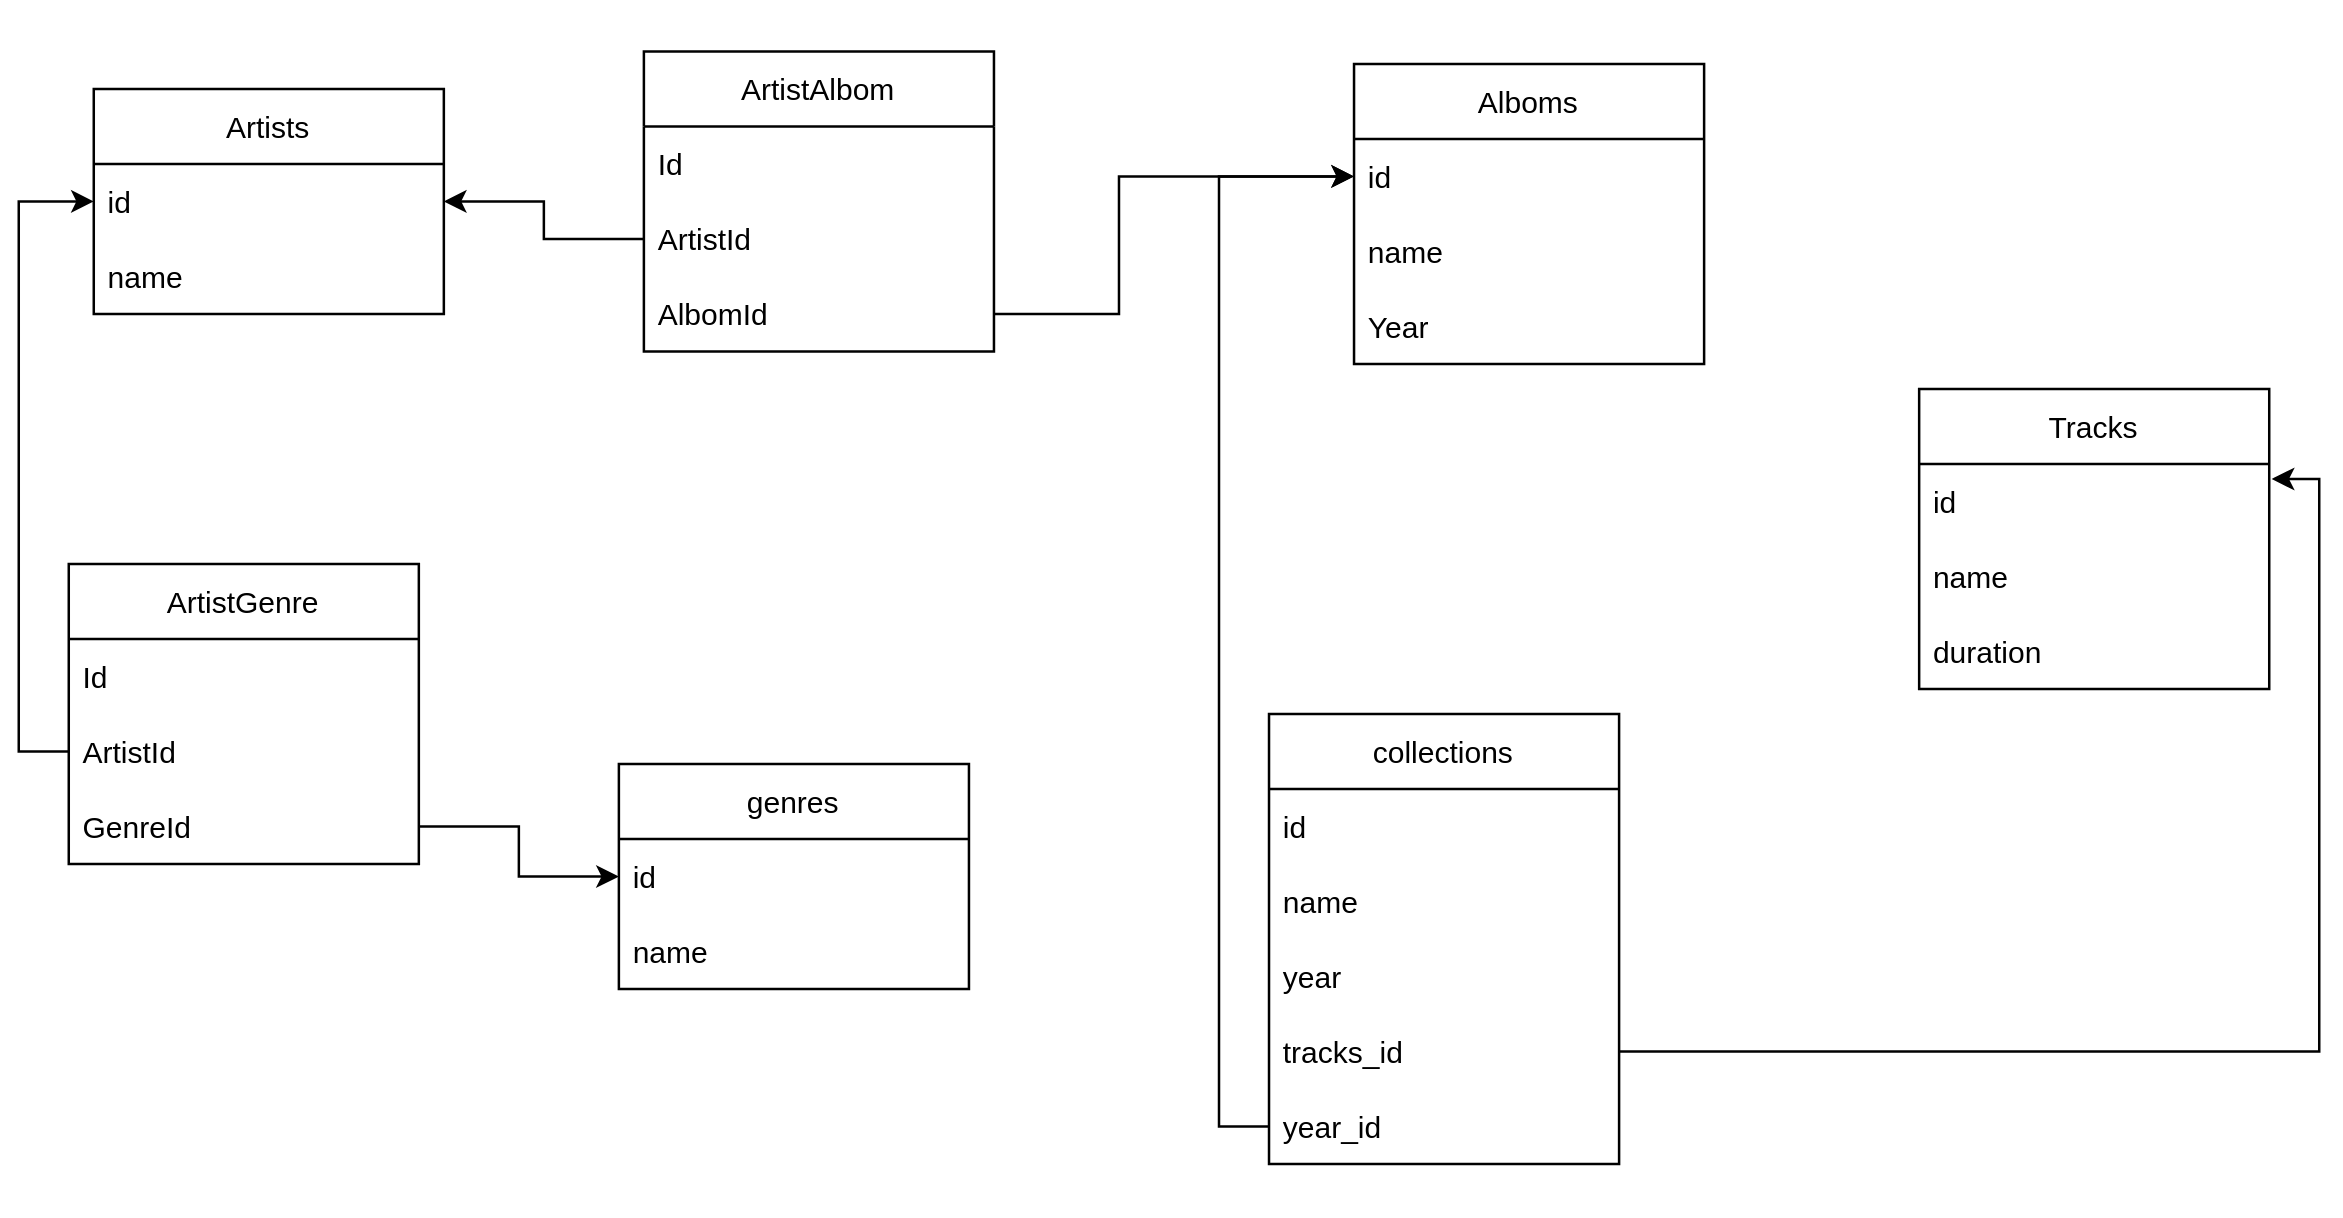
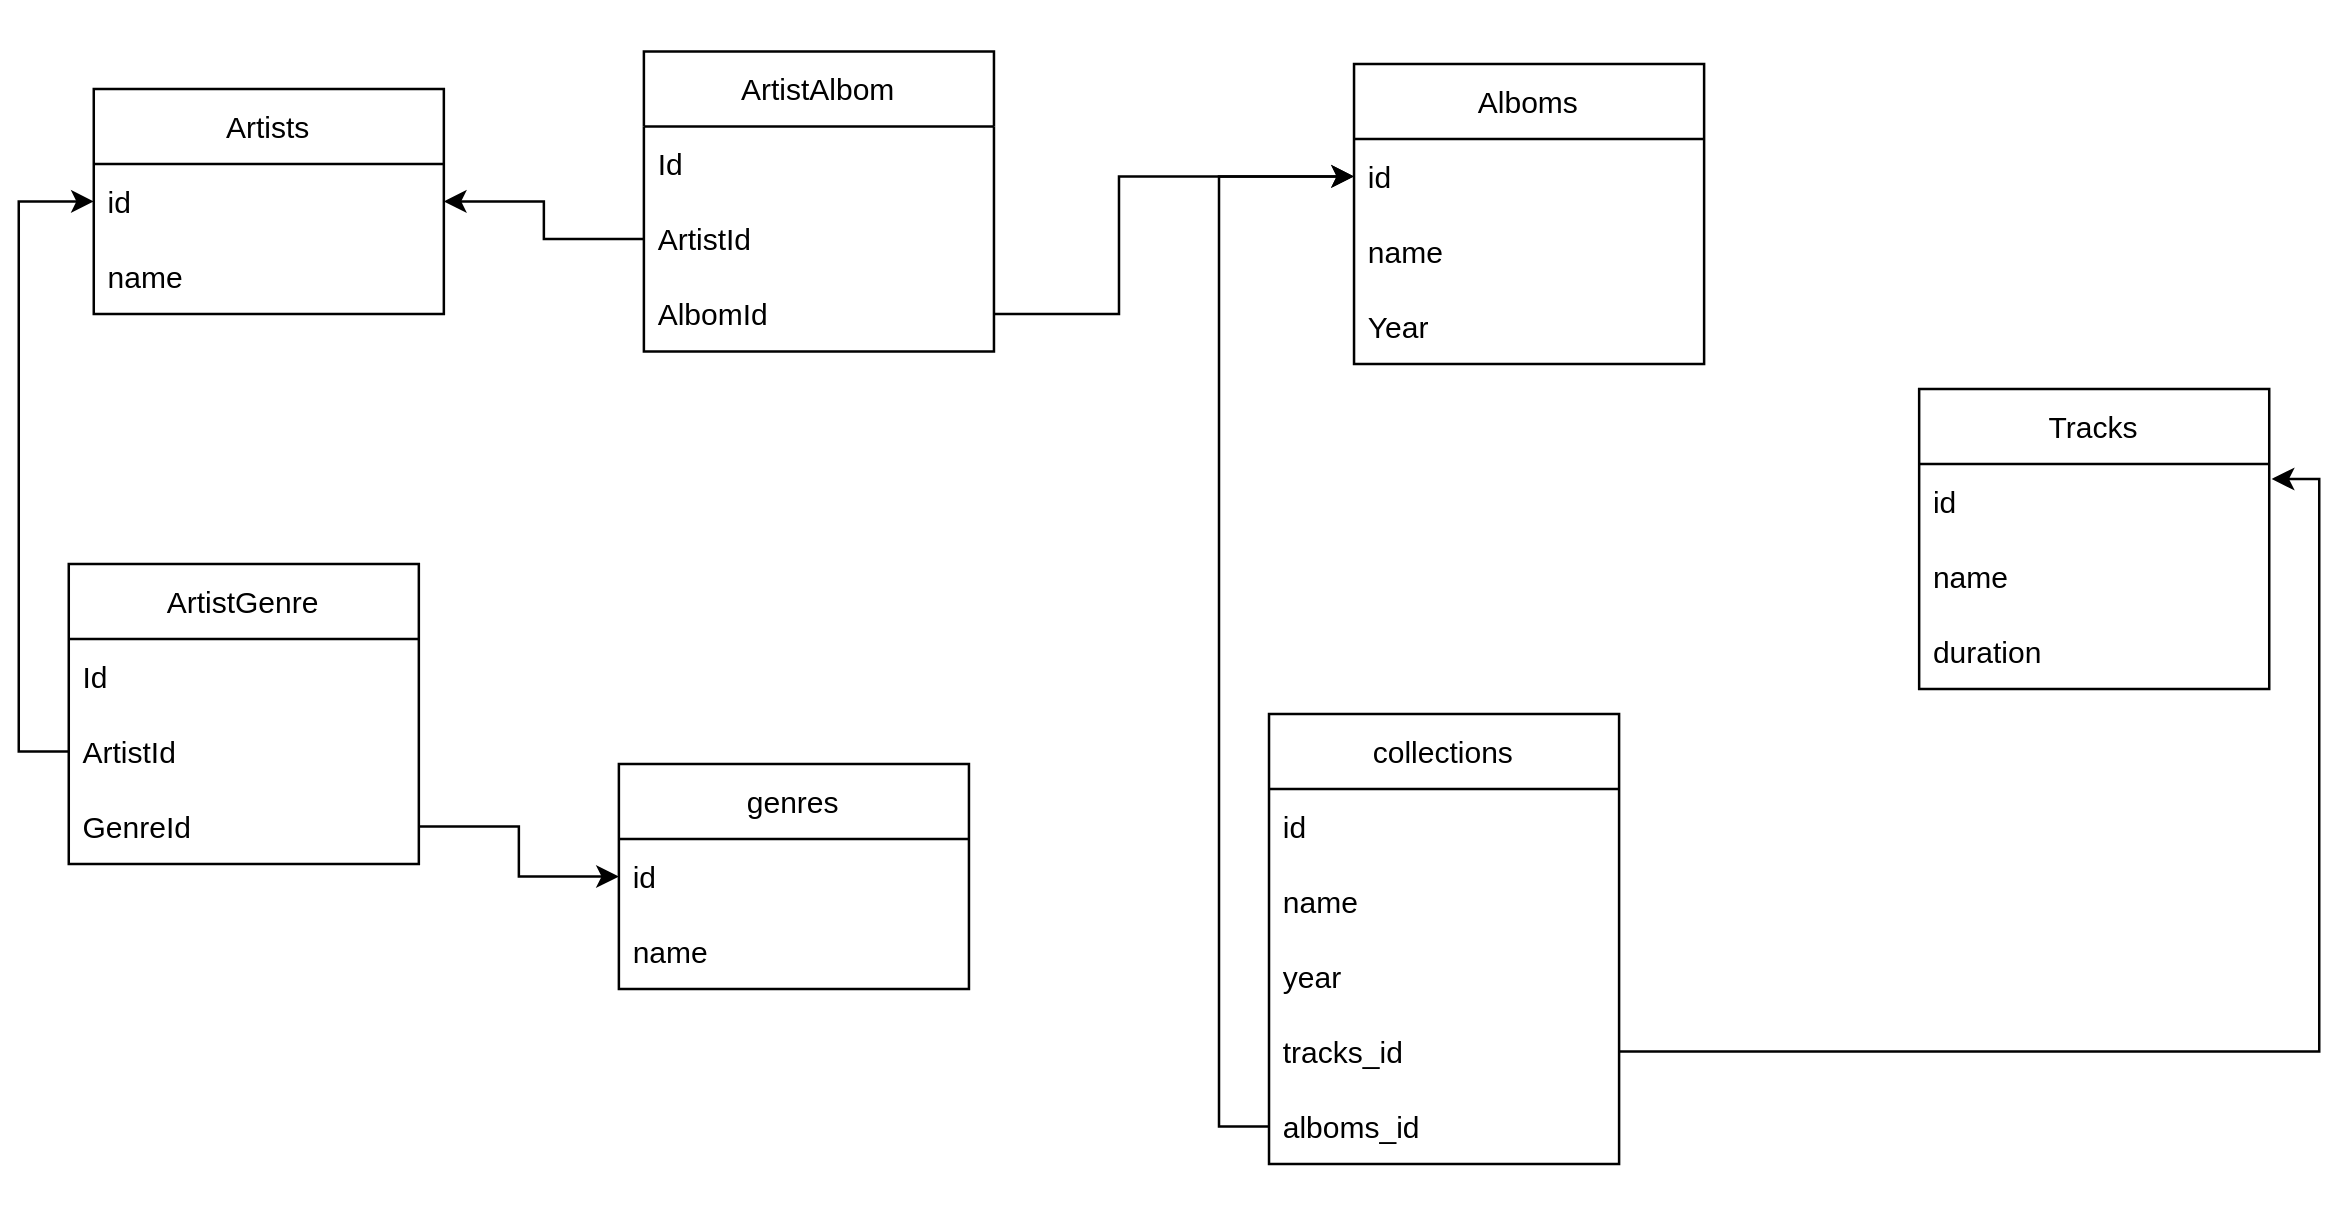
(1337, 1128) -> (1350, 1128)
